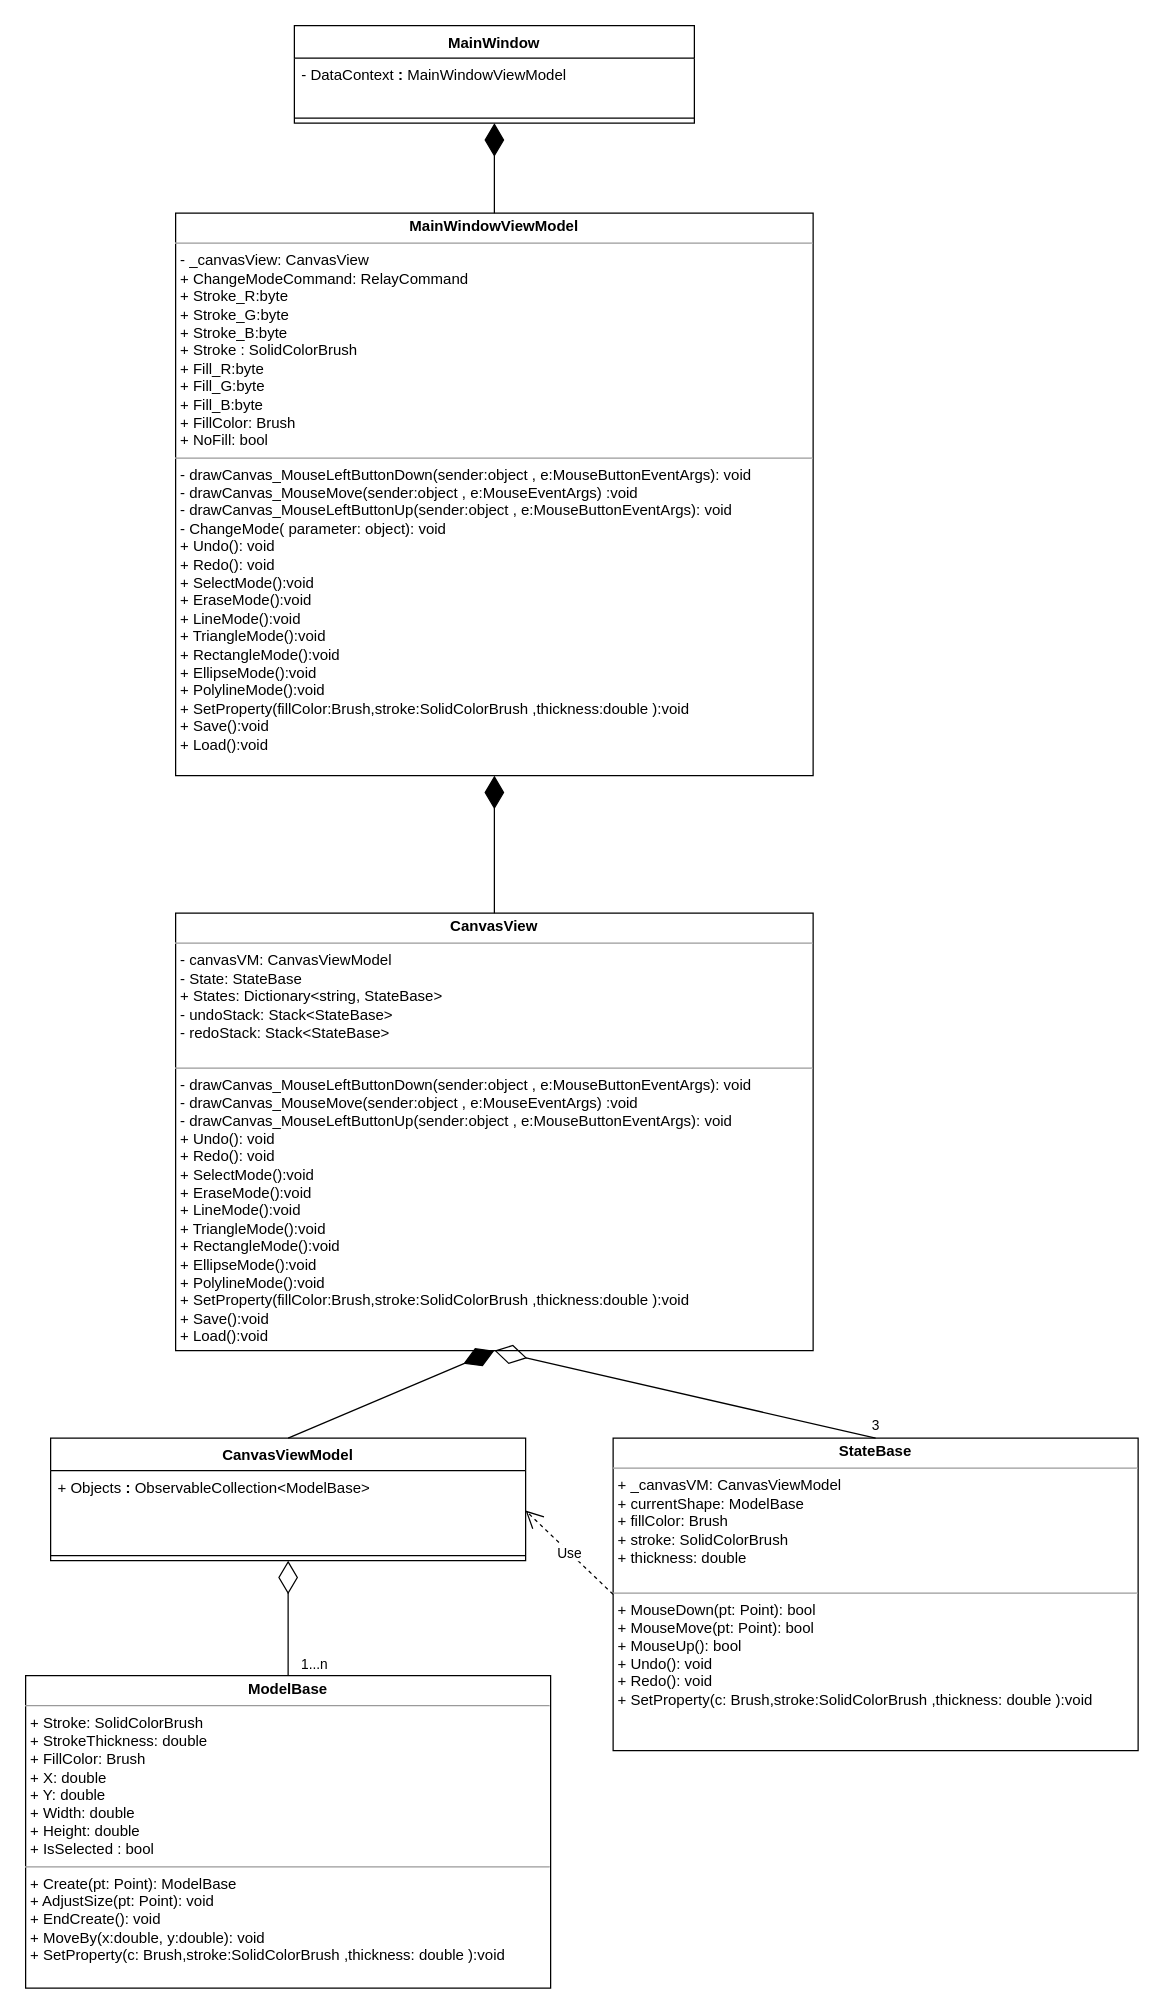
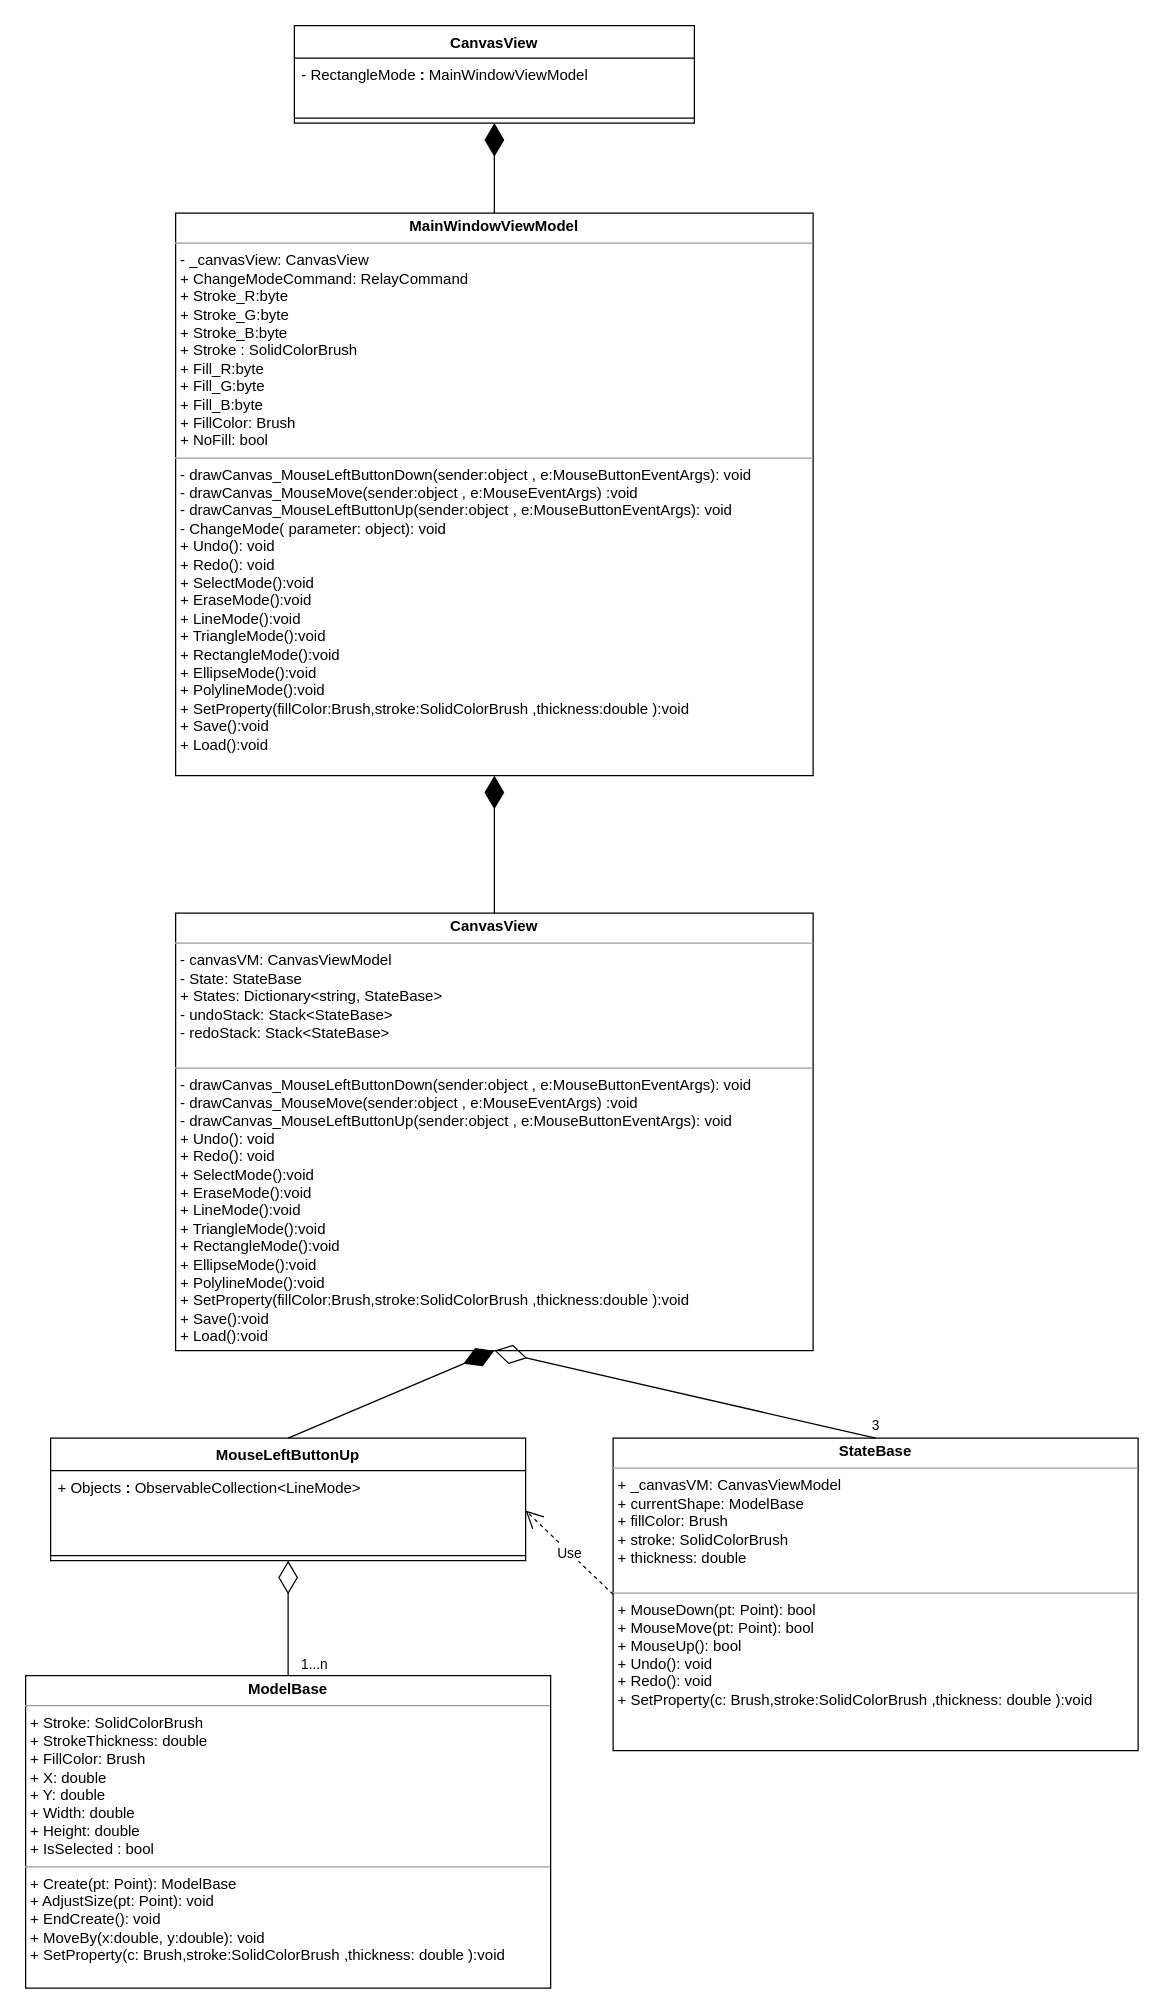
(494, 43) -> (494, 43)
(435, 76) -> (442, 76)
(288, 1456) -> (288, 1456)
(225, 1488) -> (221, 1488)
